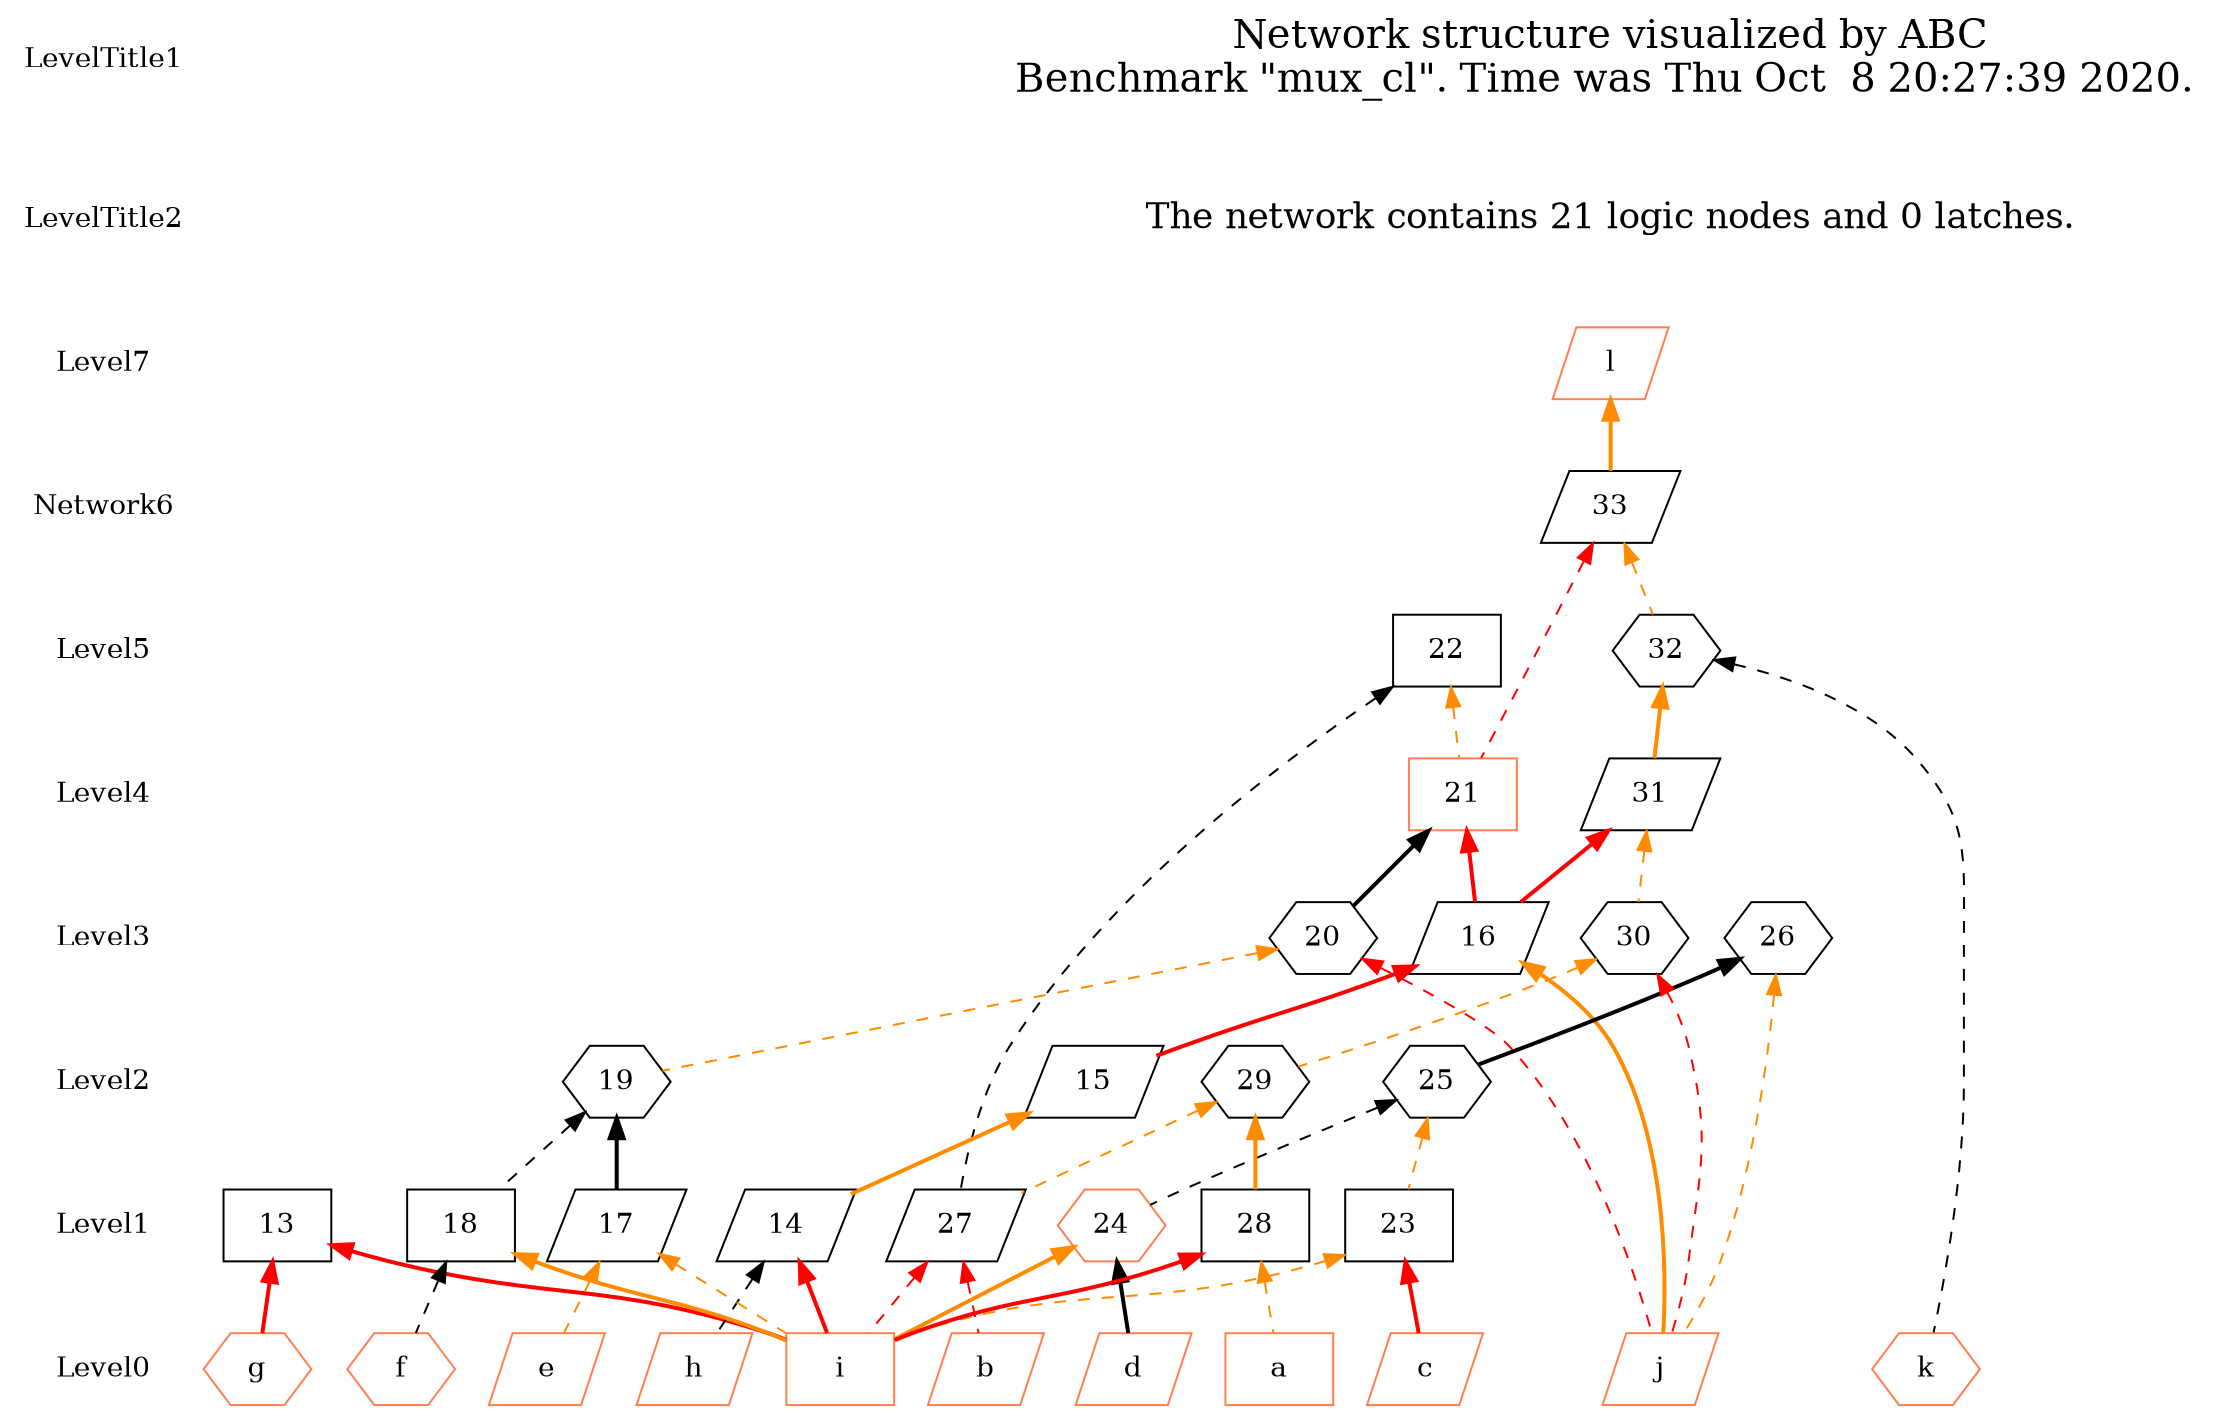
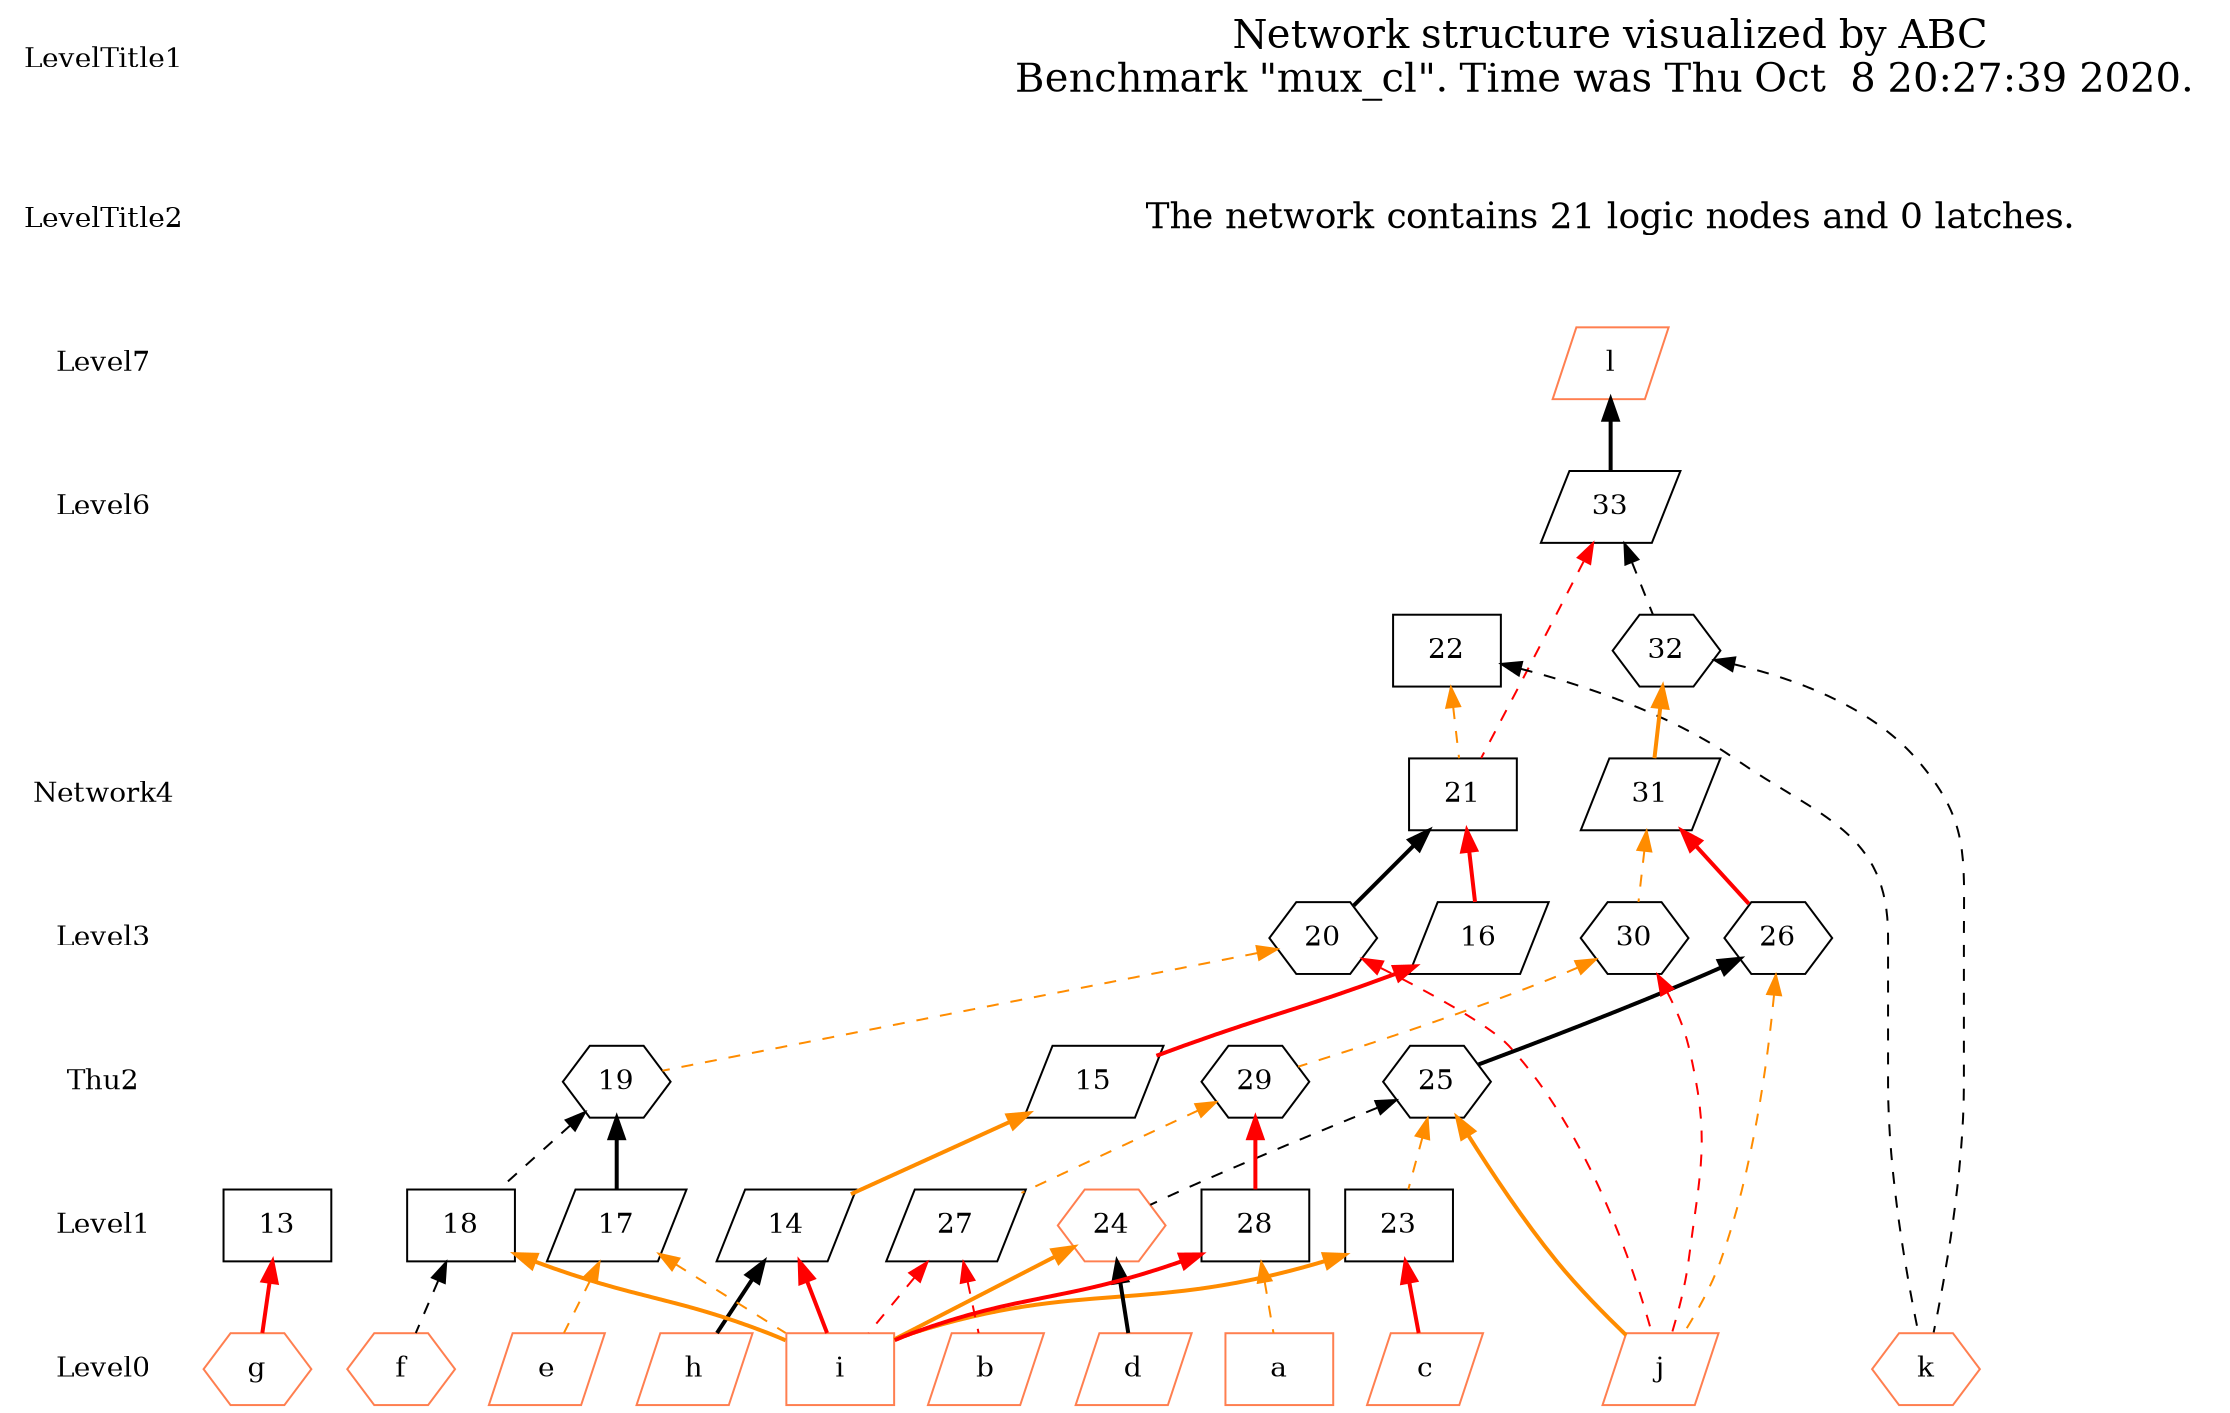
(1611, 445) -> (1611, 445)
(104, 507) -> (104, 507)
(1642, 588) -> (1642, 588)
(104, 651) -> none
(104, 794) -> (104, 794)
(1463, 794) -> (1463, 794)
(1557, 873) -> (1722, 875)
(1122, 908) -> (1883, 895)
(104, 1082) -> (104, 1082)
(1647, 1135) -> (1540, 1241)
(1255, 1171) -> (1255, 1171)
(569, 1292) -> none
(1109, 1297) -> (1109, 1297)
(735, 1306) -> (735, 1306)
